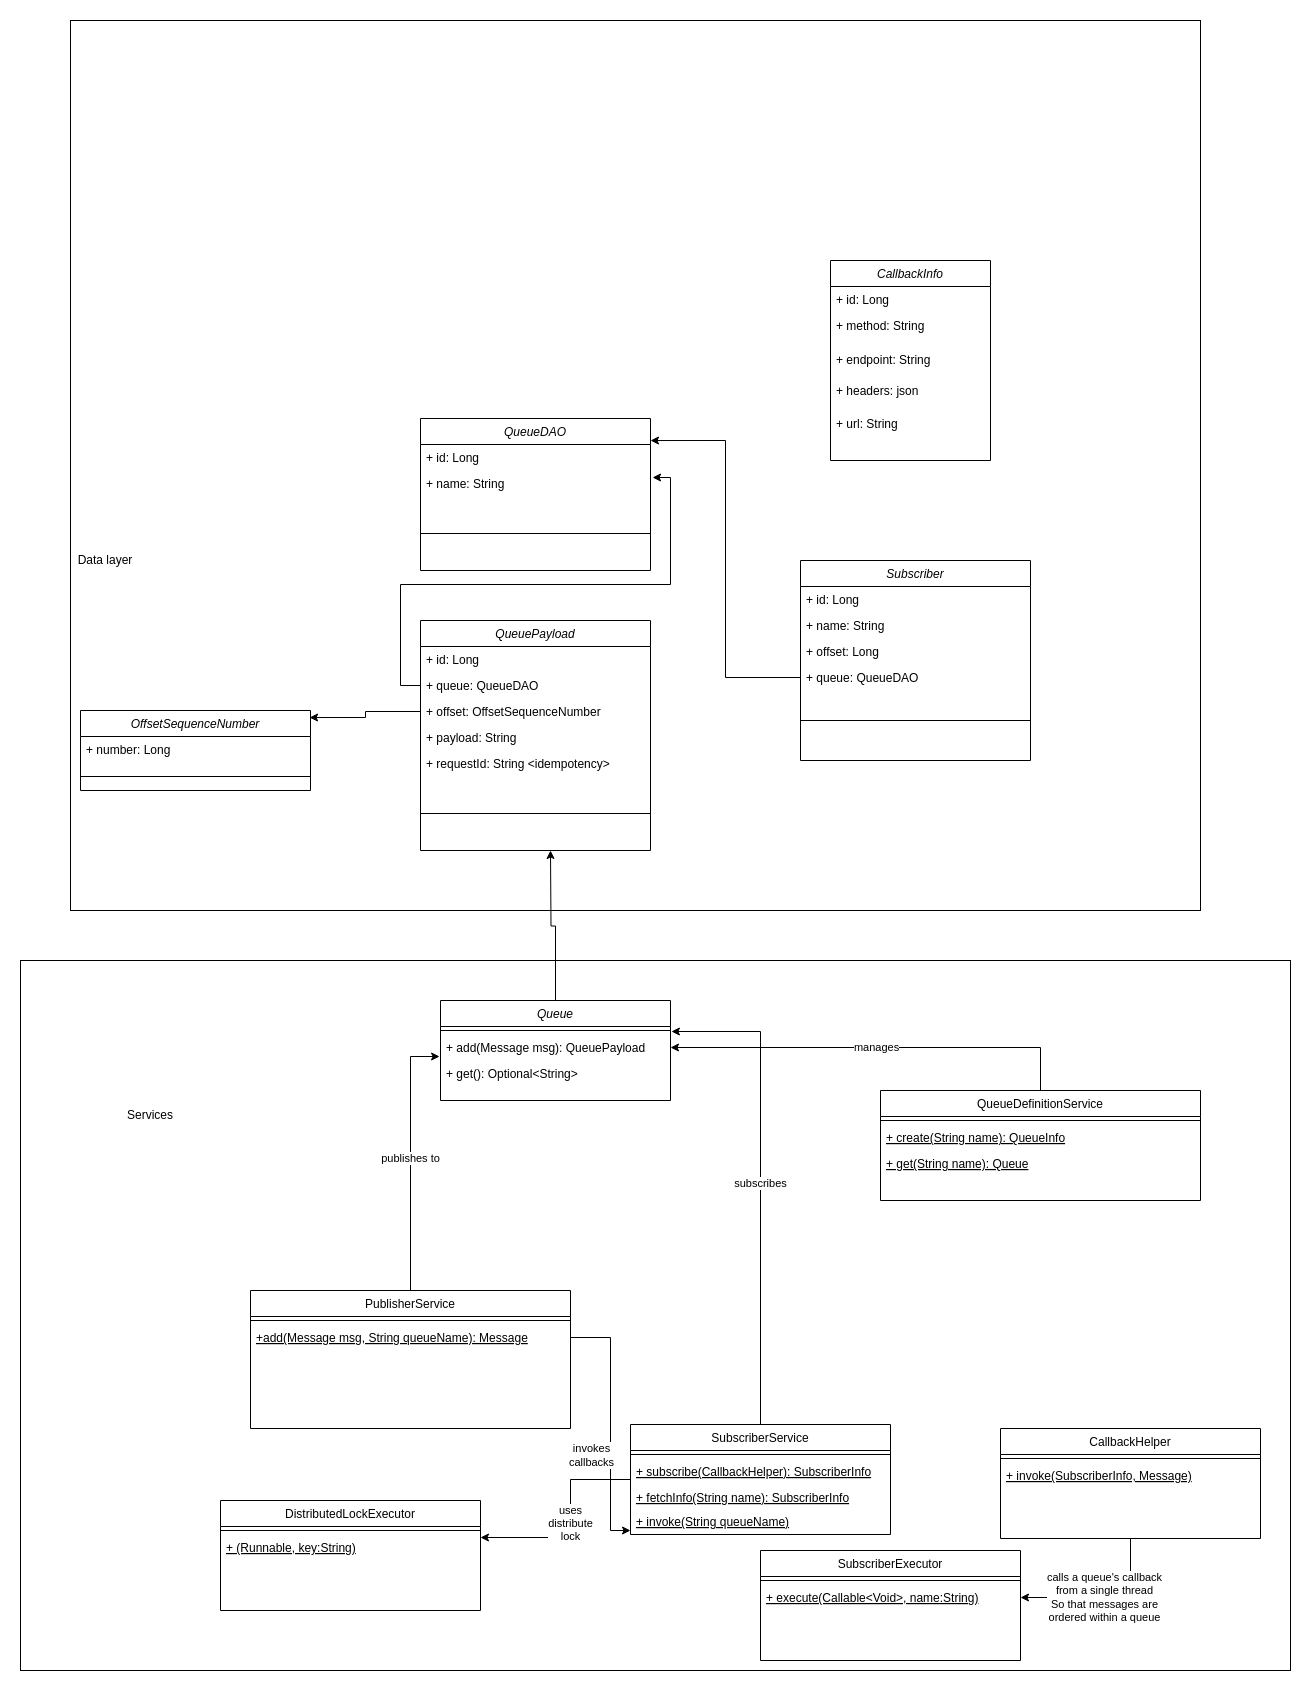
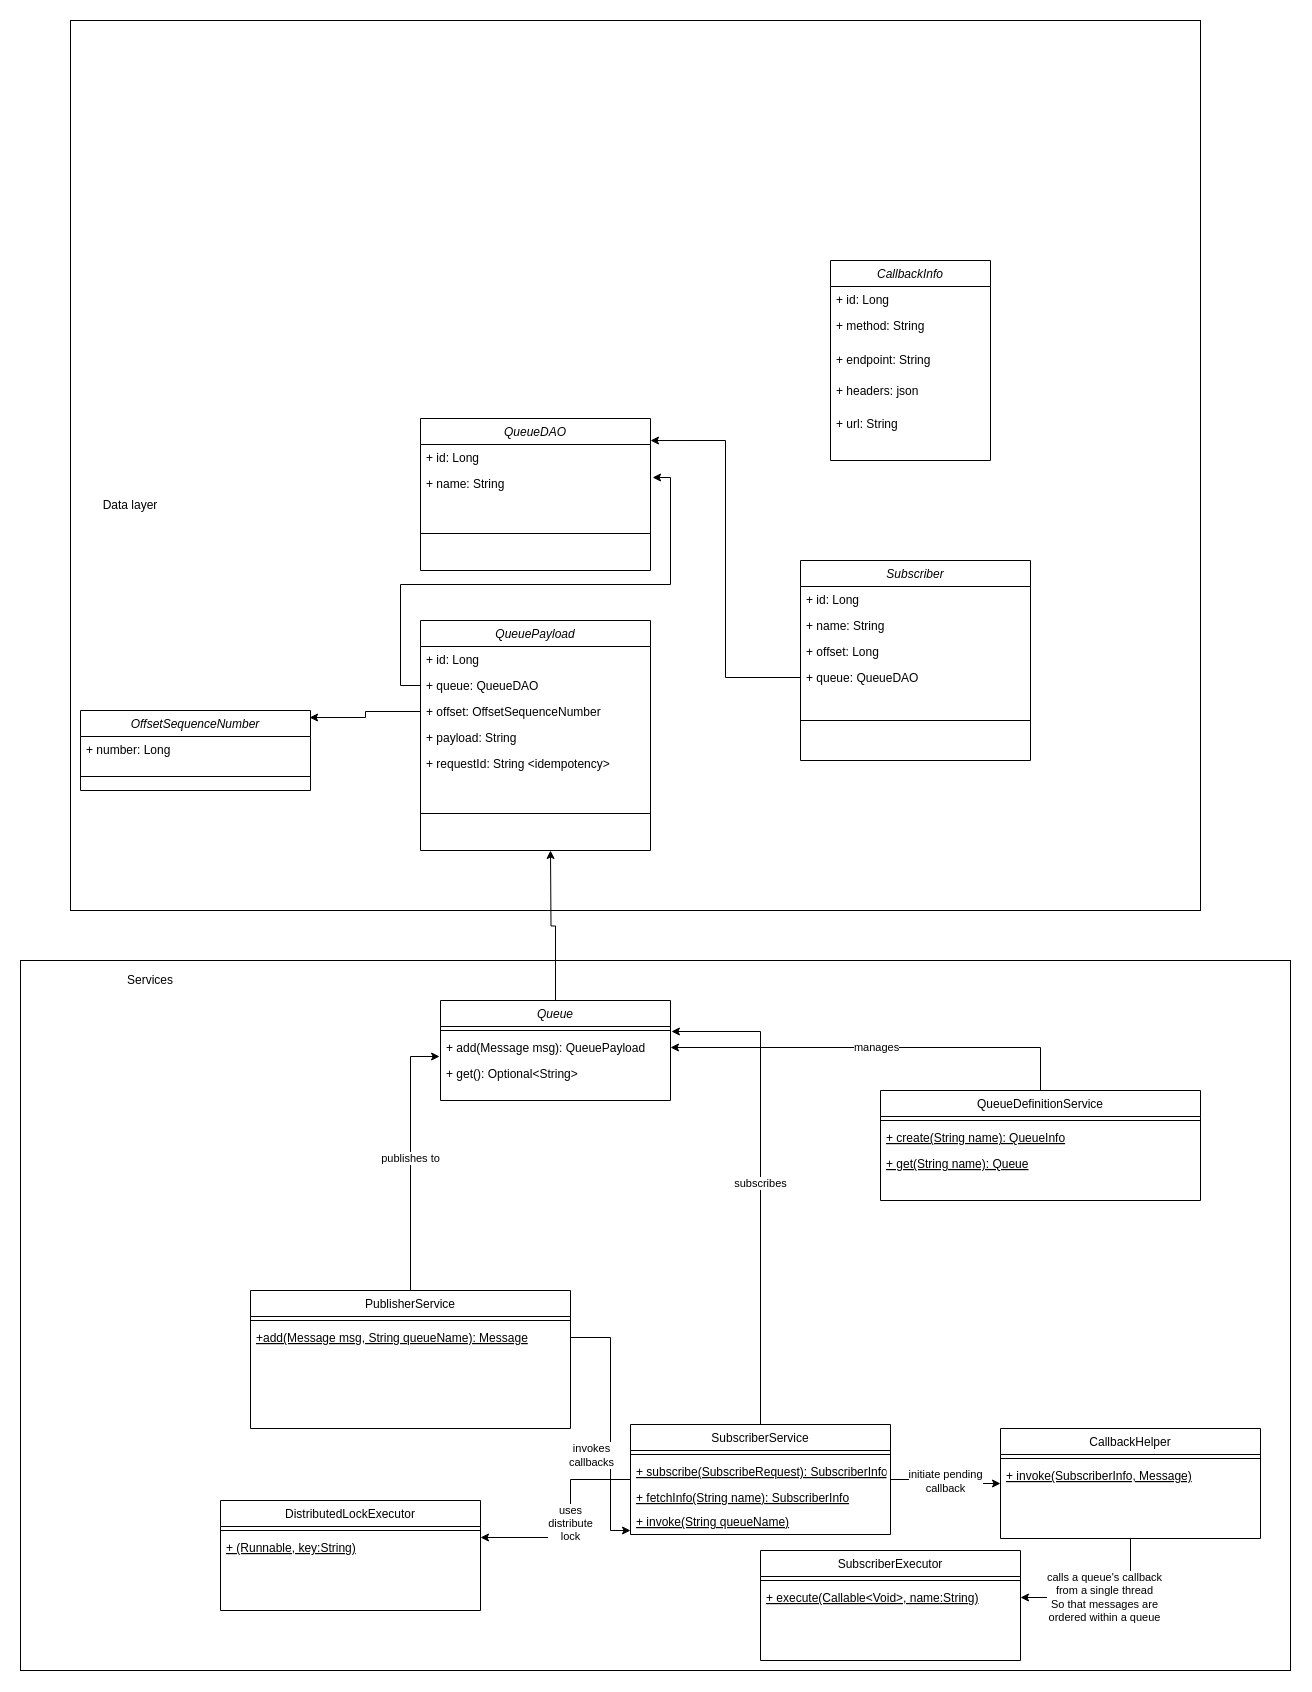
(106, 561) -> (131, 506)
(151, 1116) -> (151, 981)
(768, 1472) -> (778, 1472)
none -> (952, 1484)
